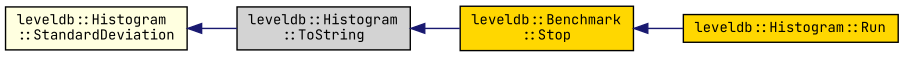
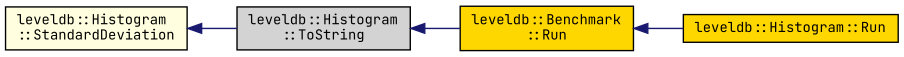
(547, 28) -> (547, 28)
